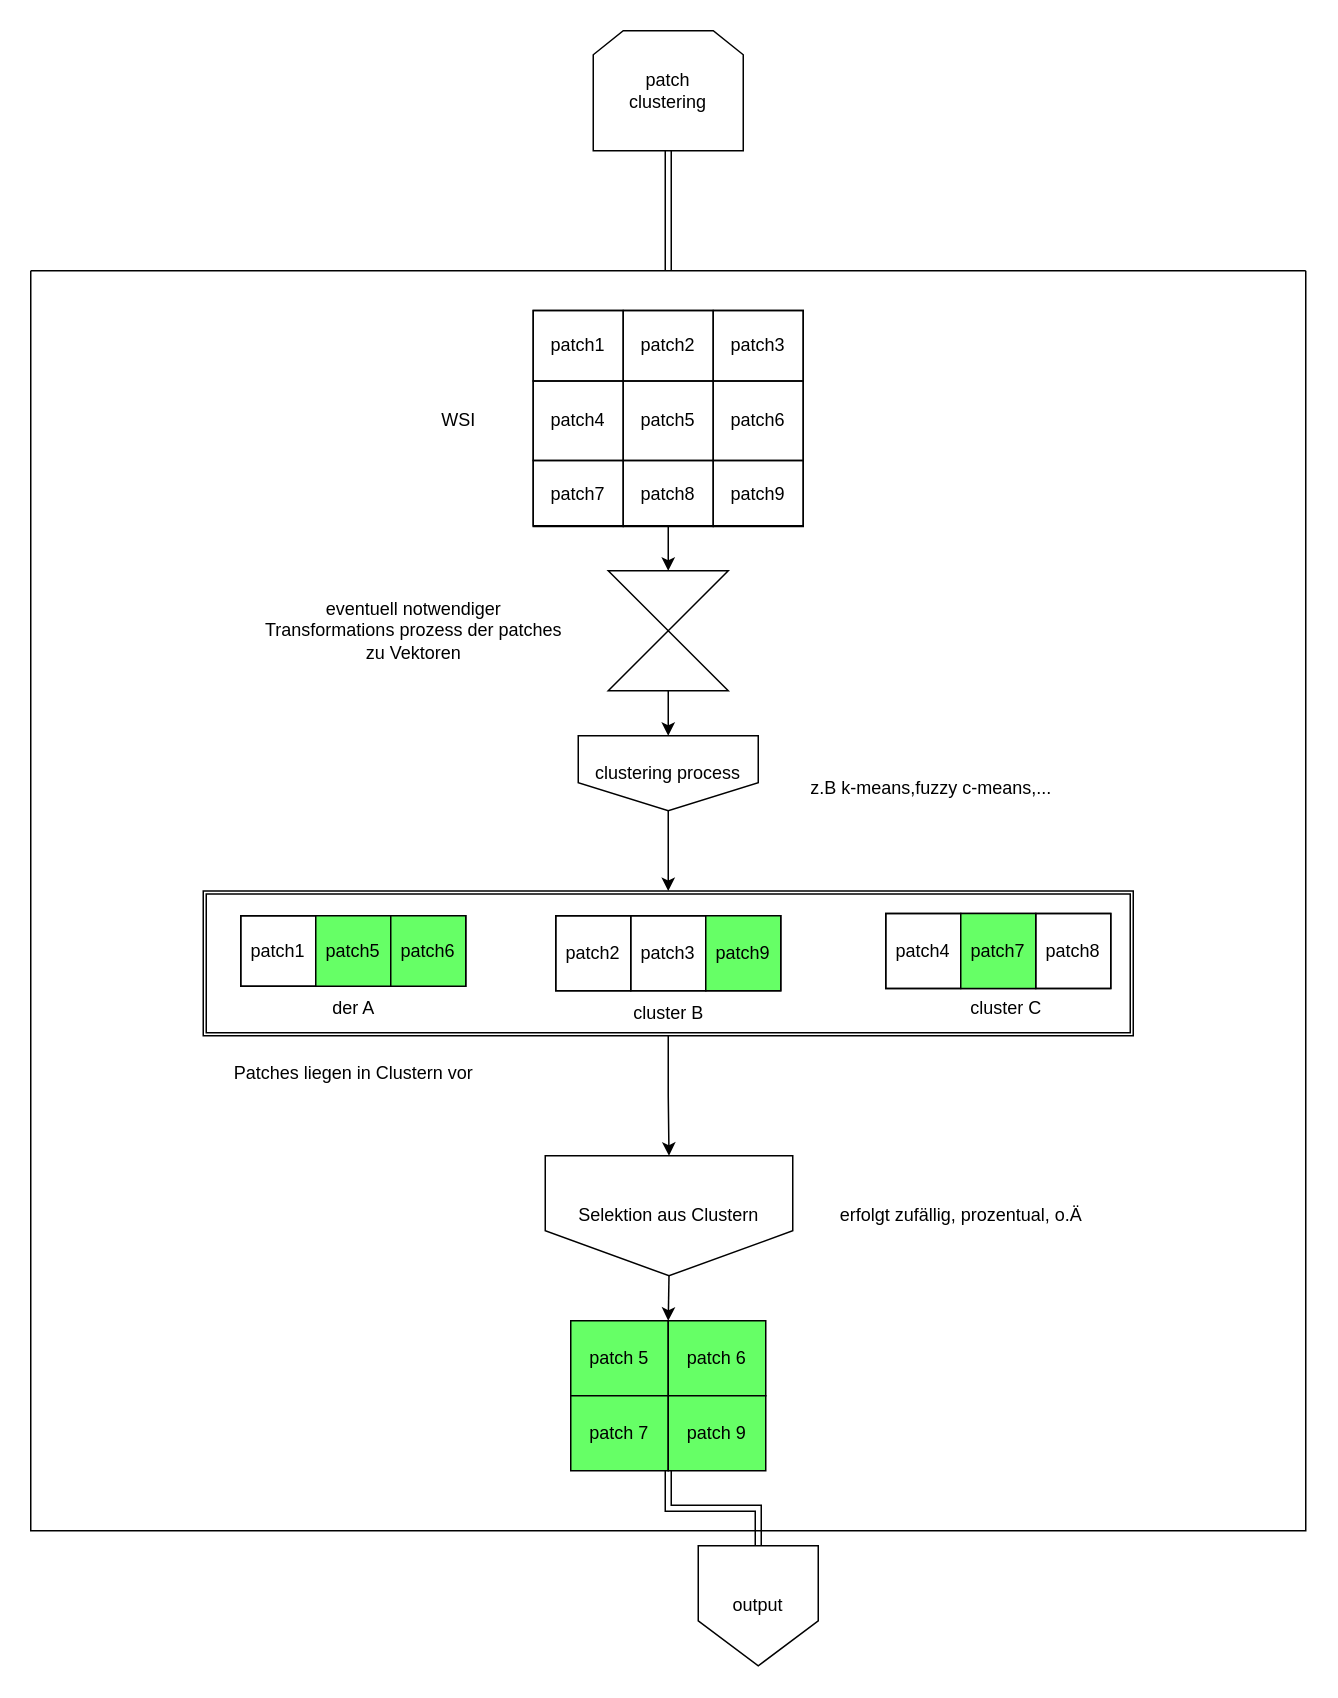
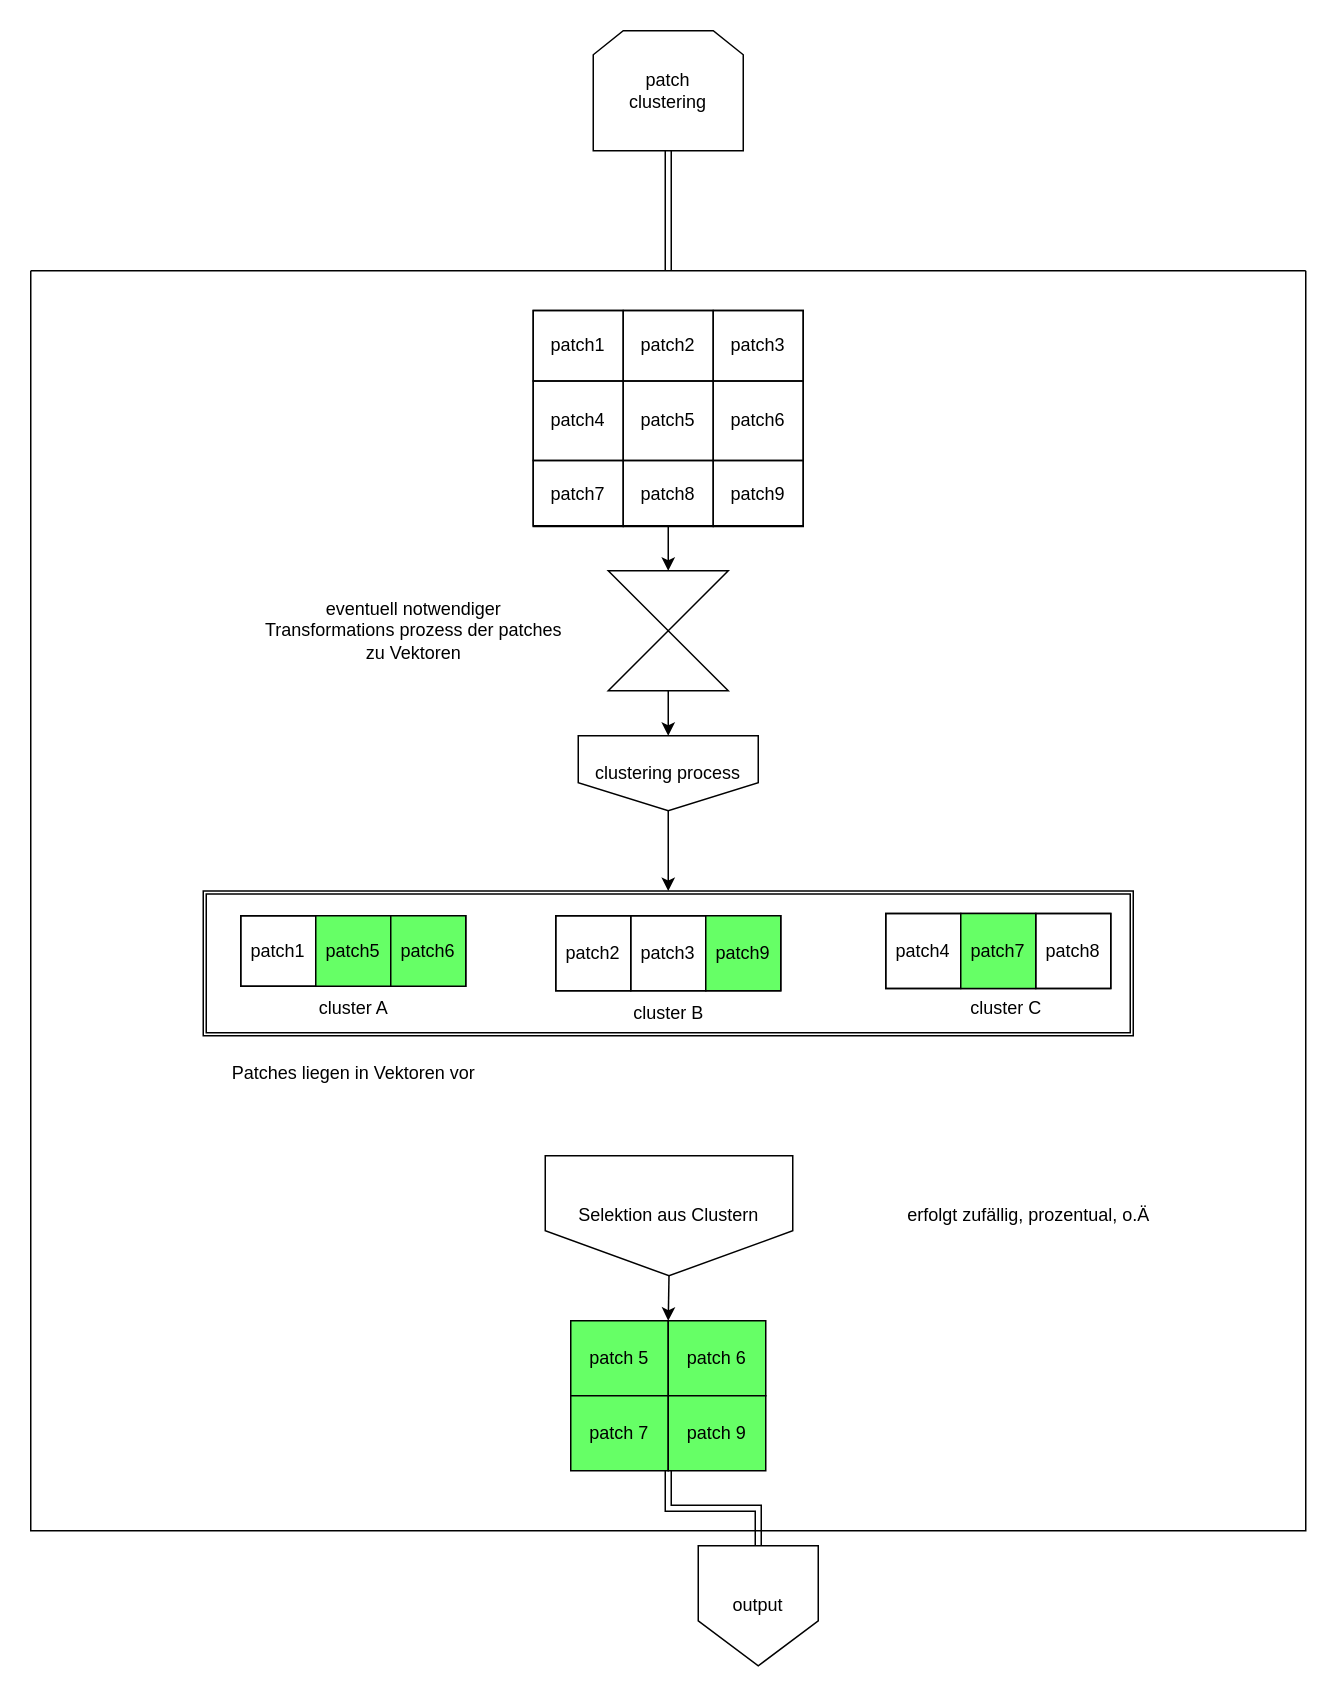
(458, 421) -> none
(931, 788) -> none
(354, 1009) -> (354, 1009)
(354, 1073) -> (354, 1073)
(668, 1091) -> none
(961, 1216) -> (1028, 1216)
